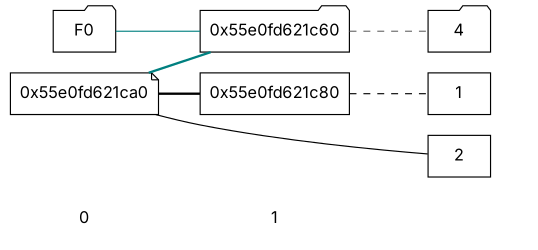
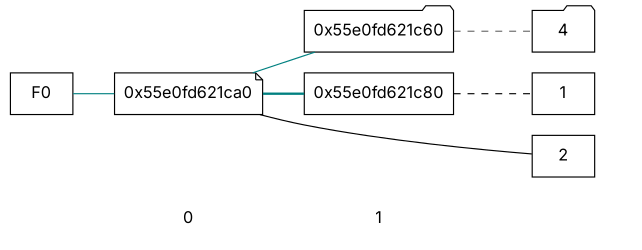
(84, 31) -> (42, 94)
(158, 31) -> (94, 94)
(180, 62) -> (284, 62)
(179, 94) -> (284, 94)
